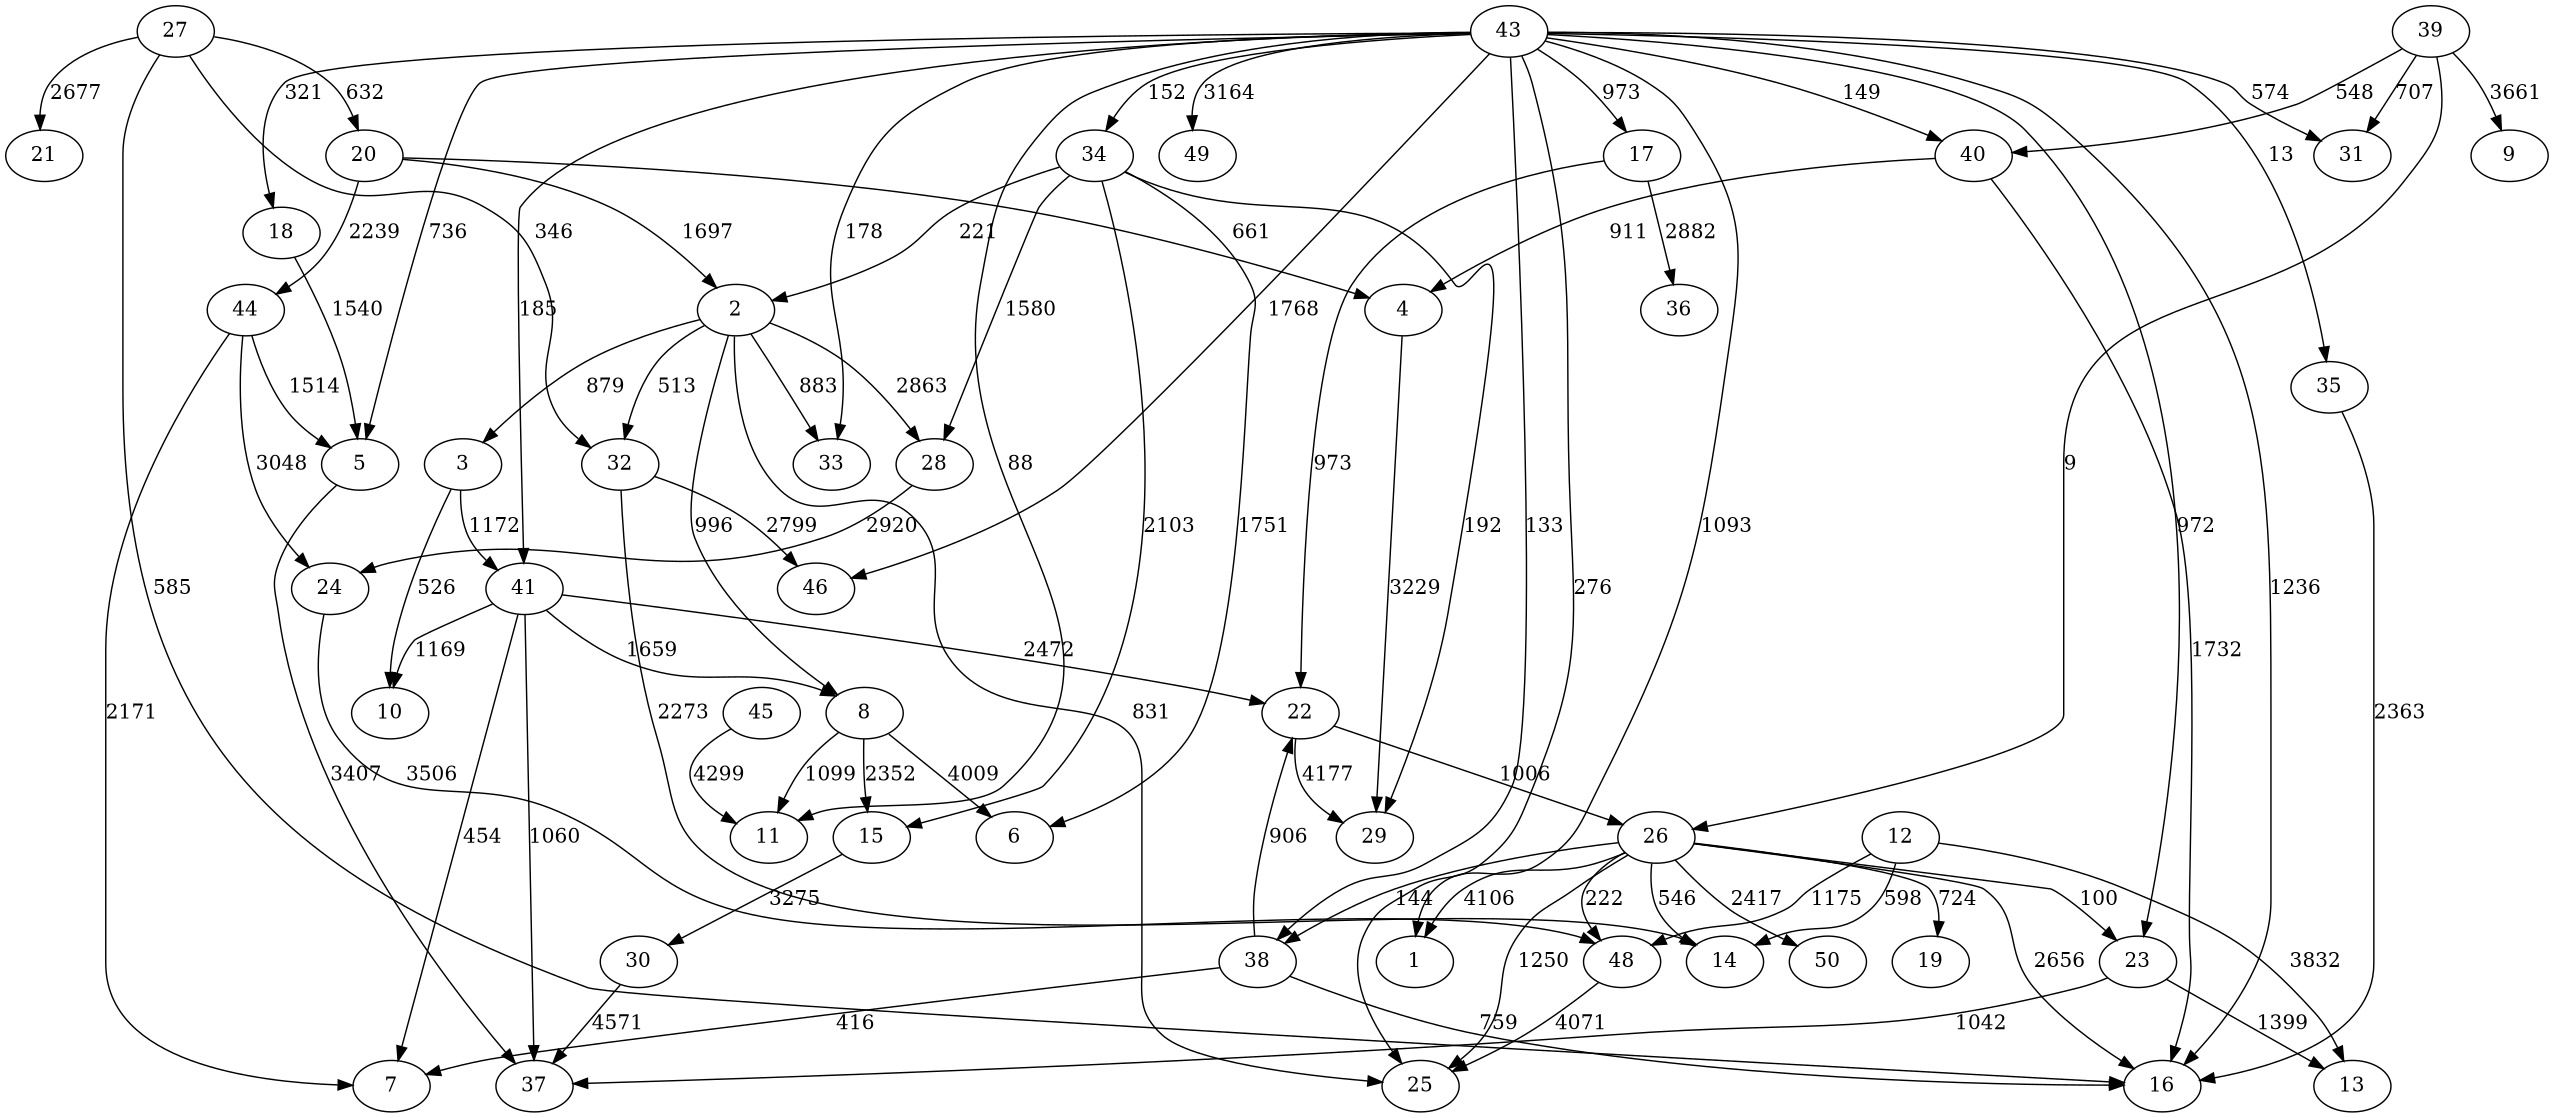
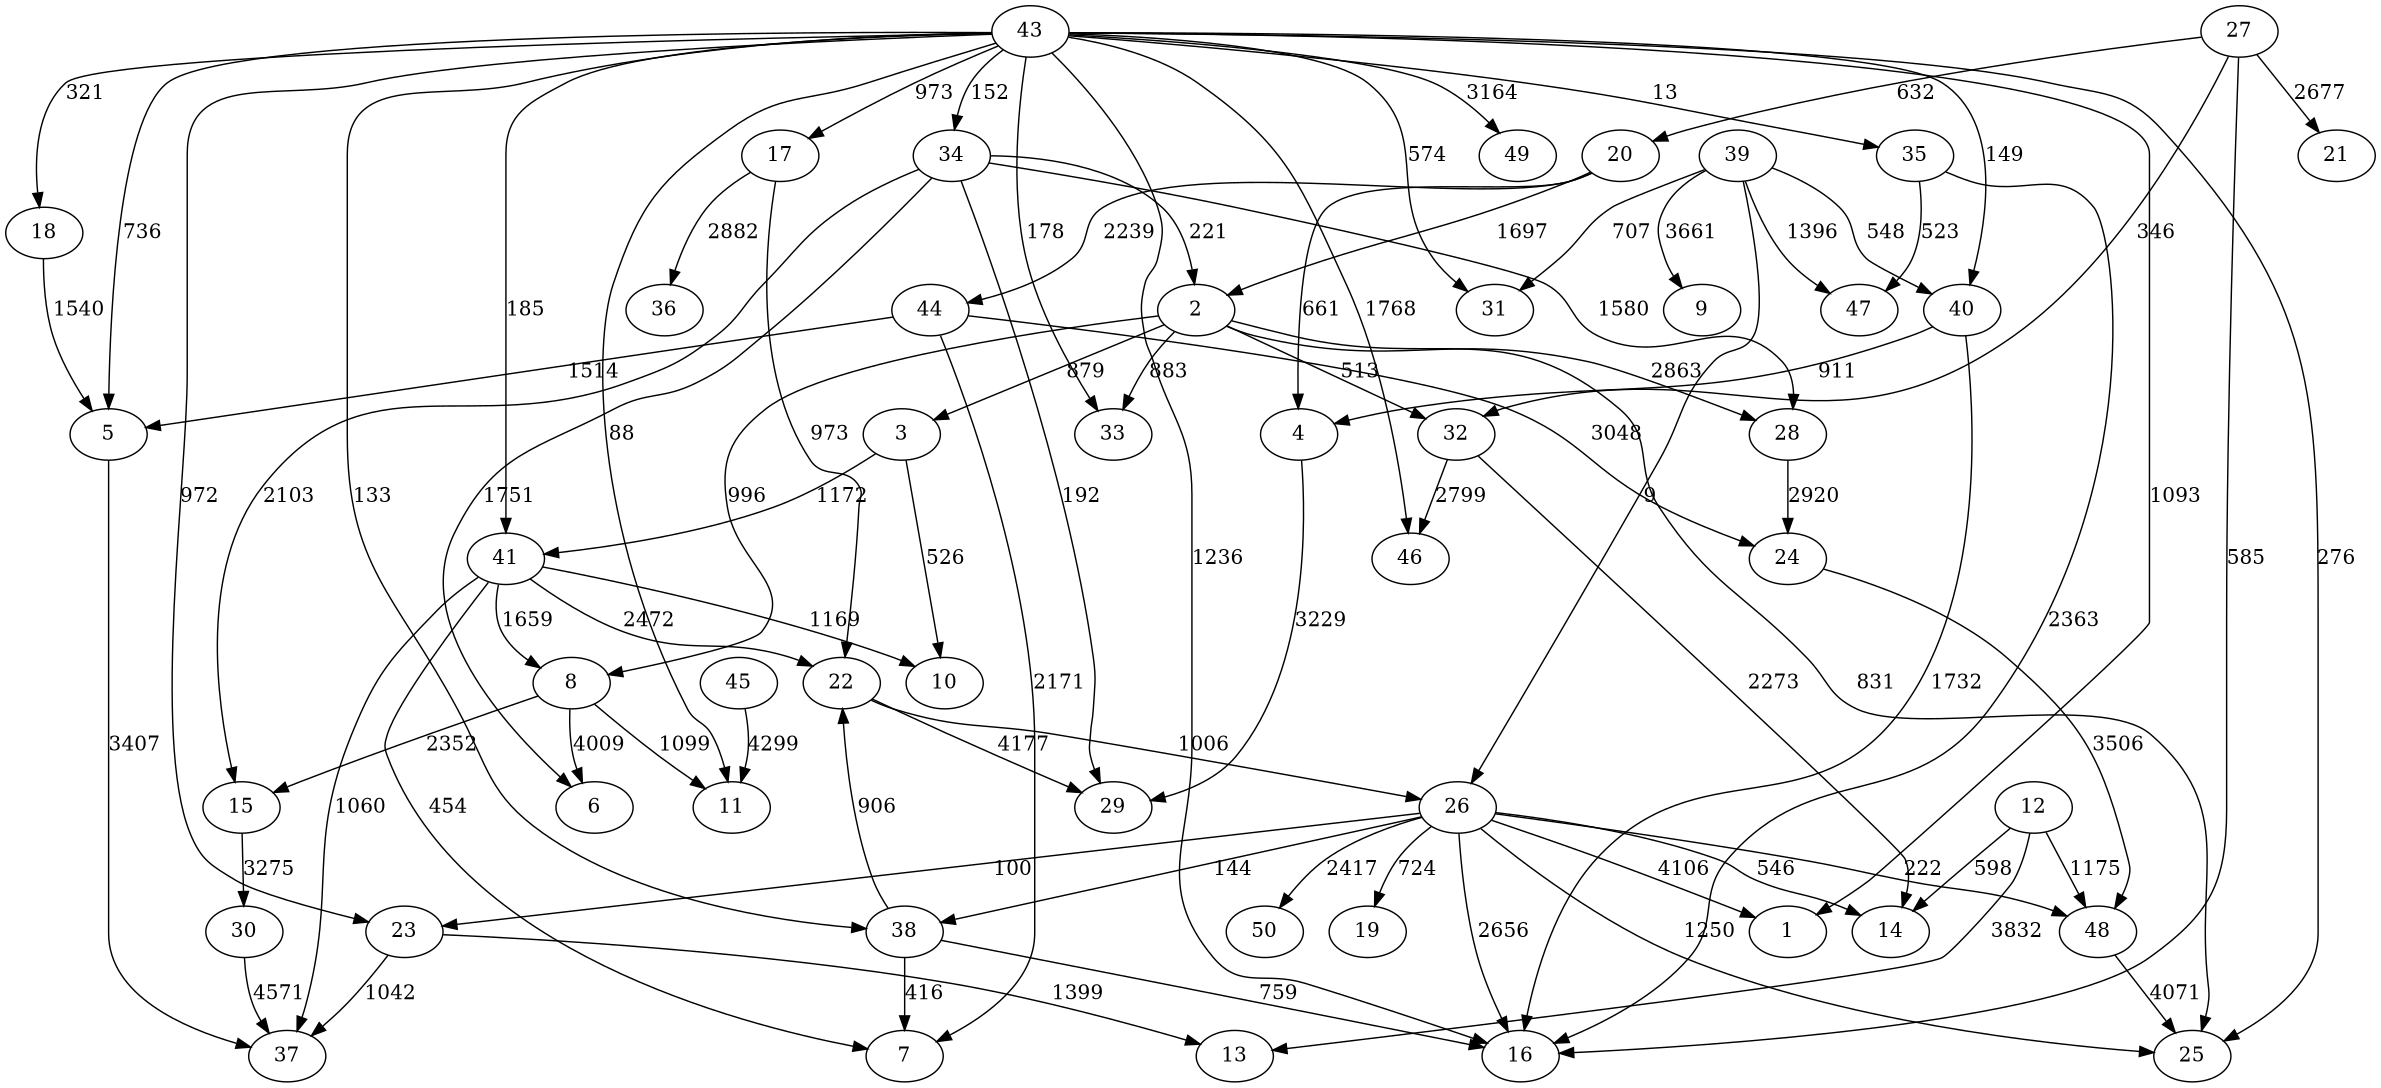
none -> (1859, 310)
